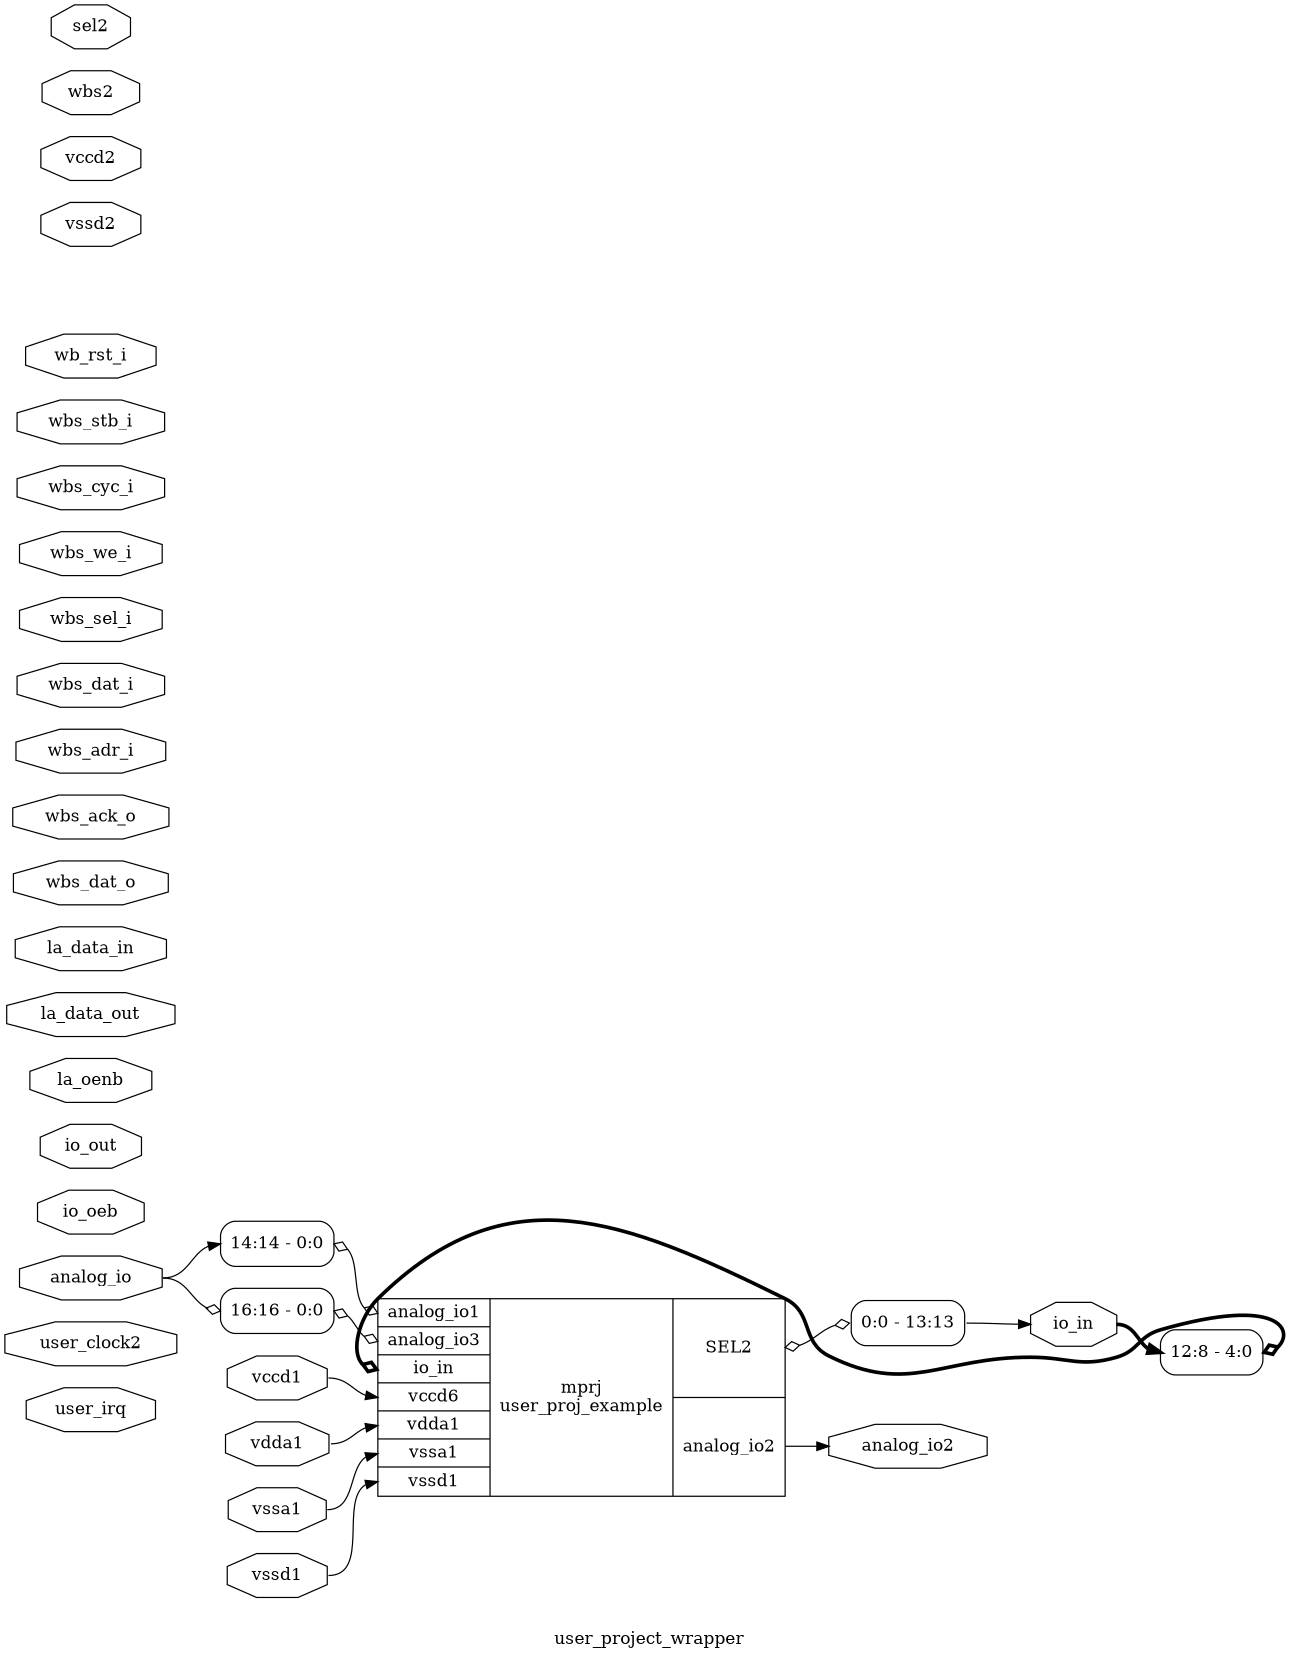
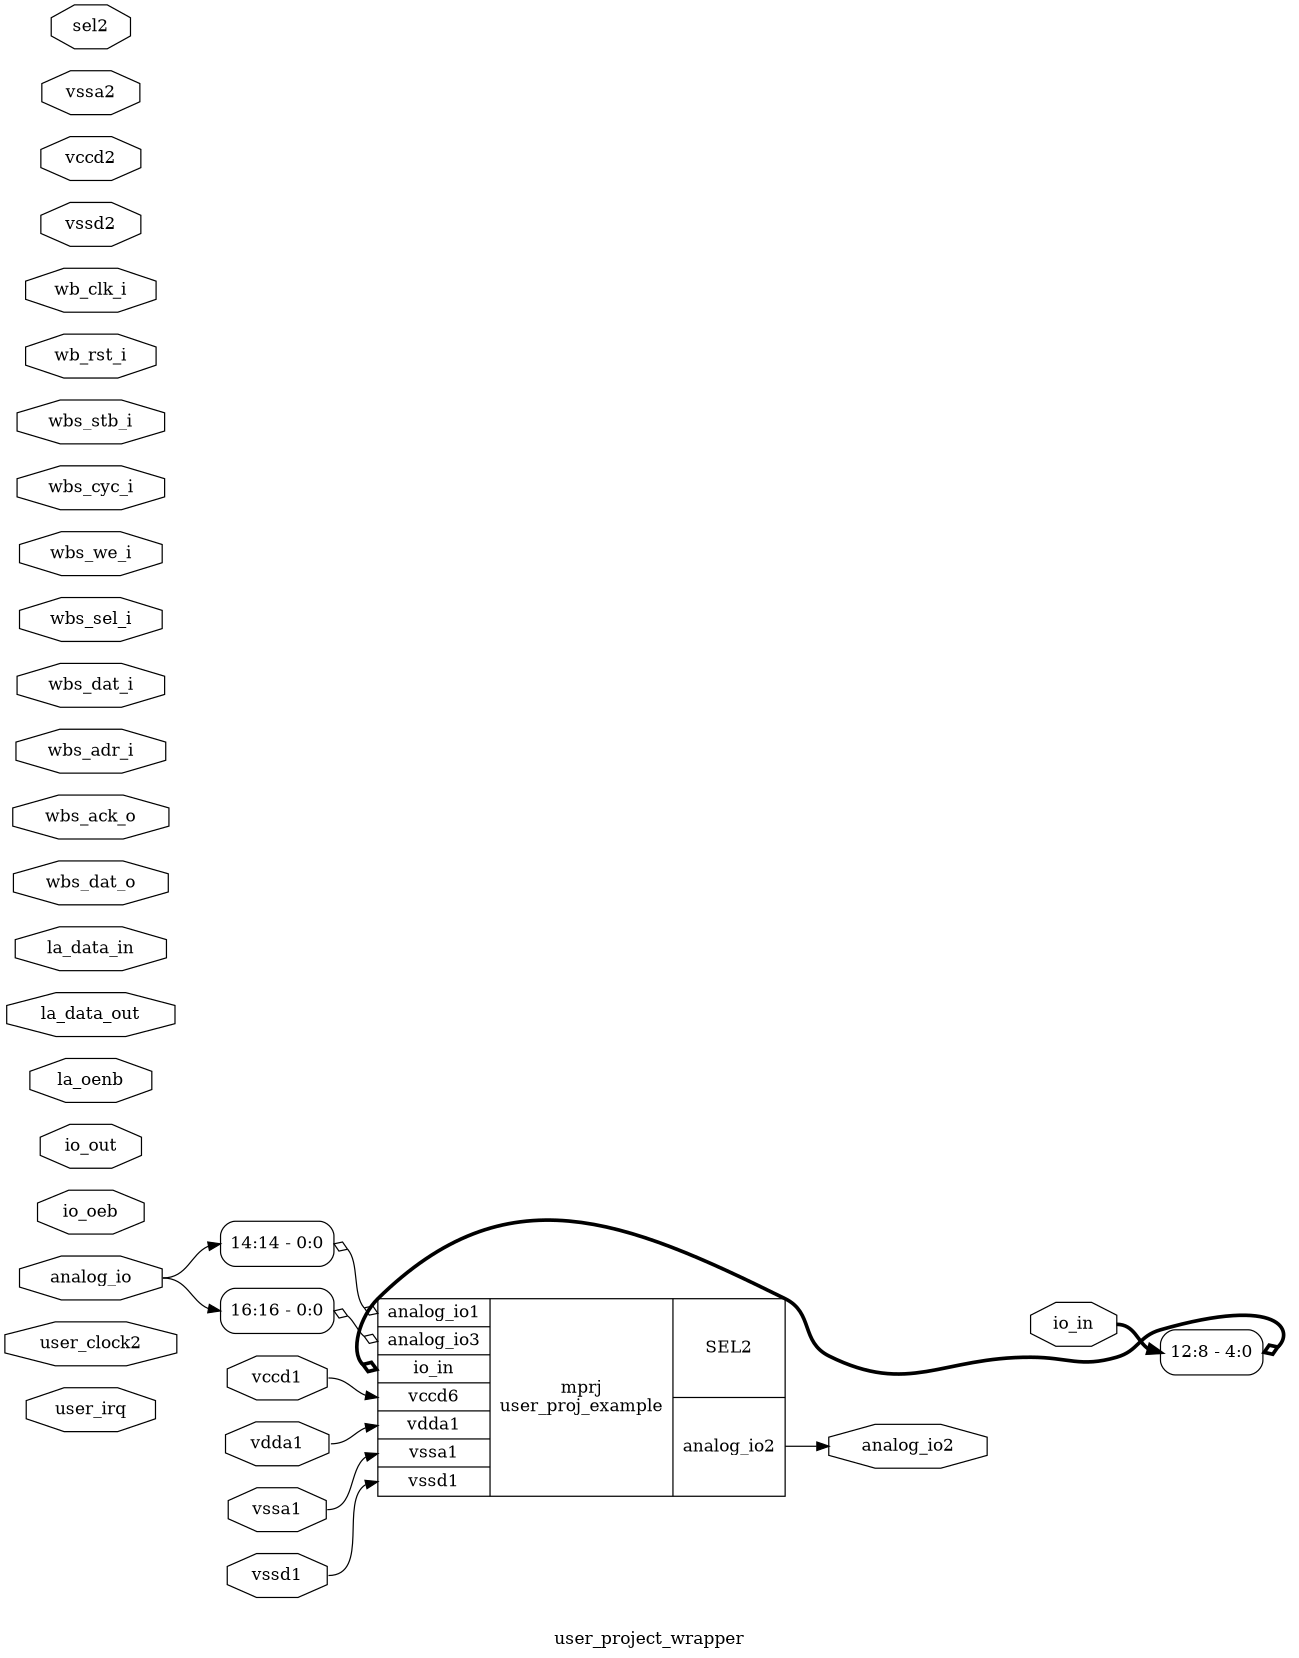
(91, 93) -> (91, 93)
none -> (91, 290)
(187, 1290) -> (187, 1290)
(908, 1323) -> none
